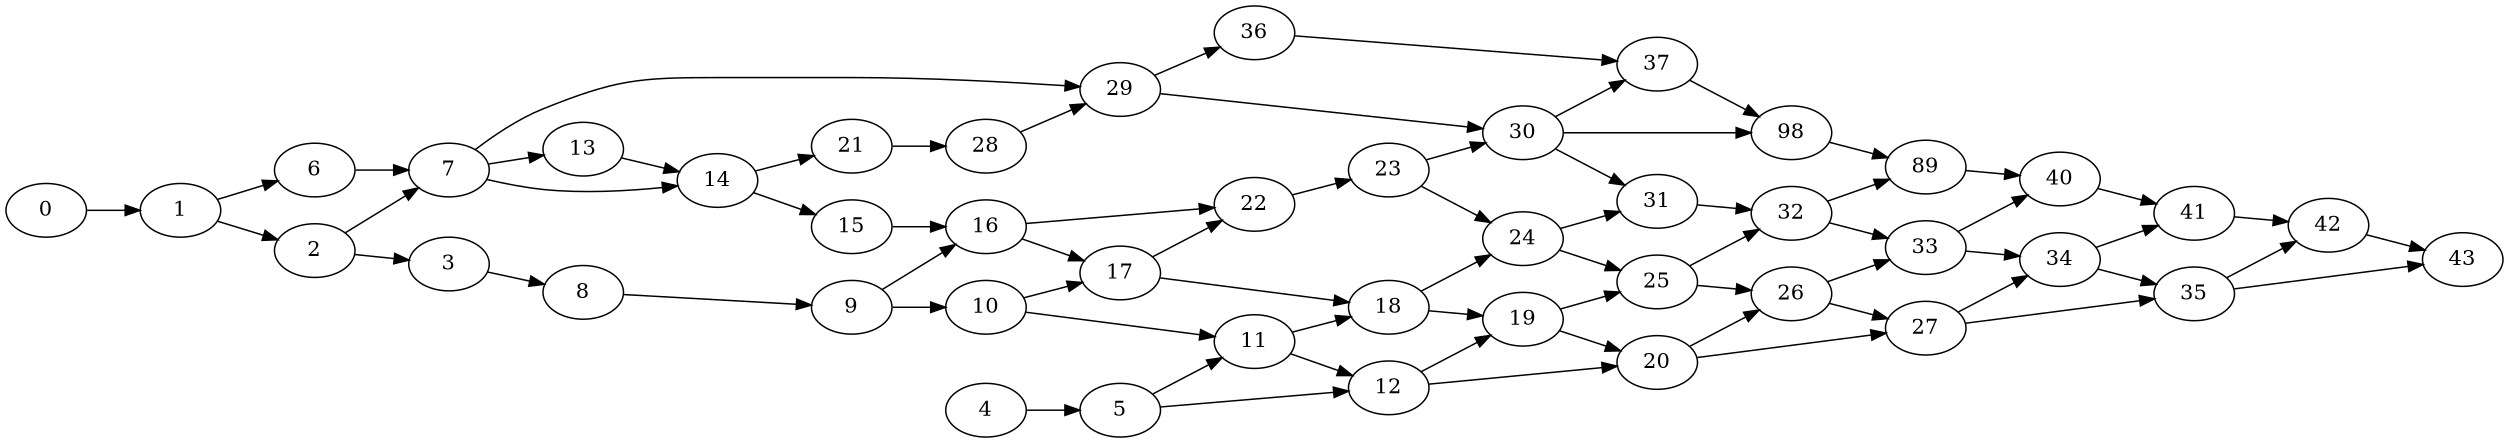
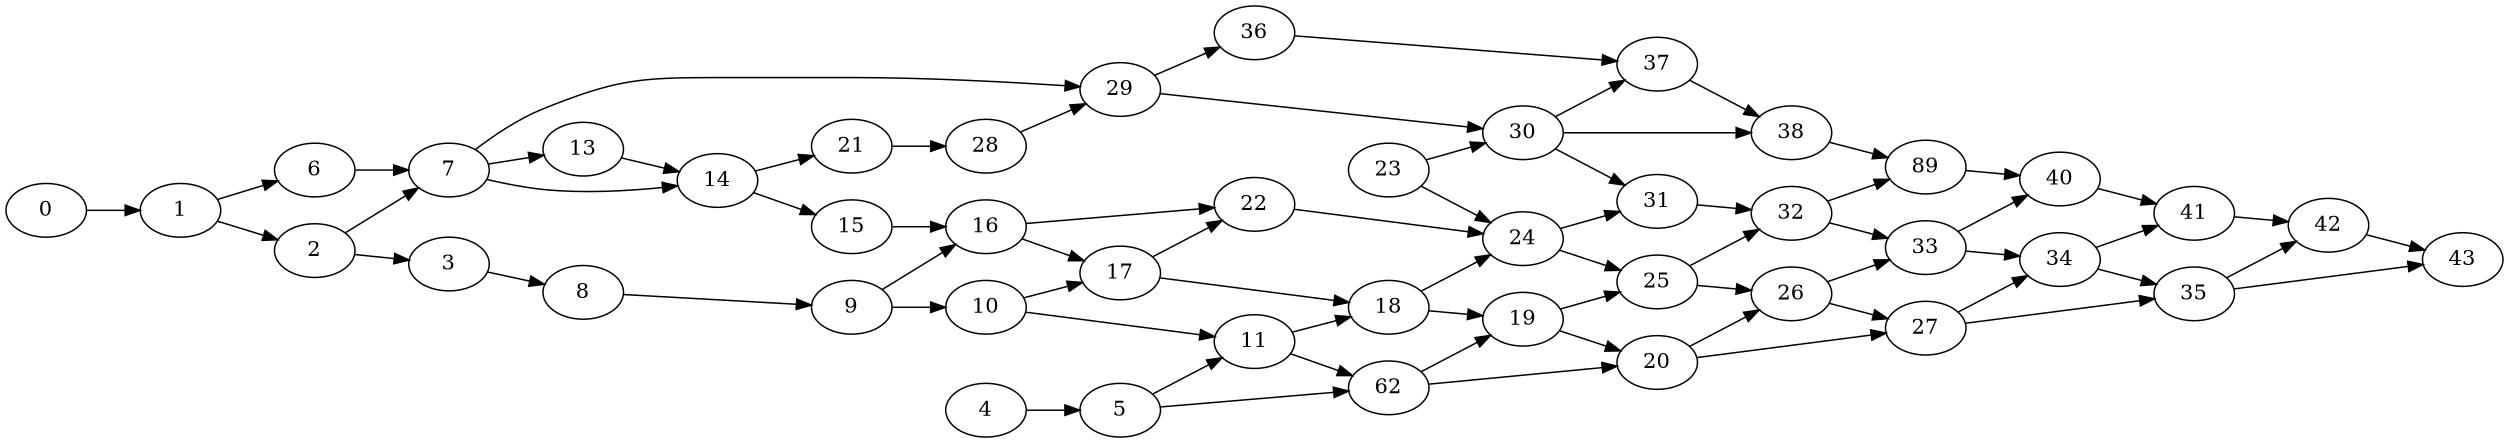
(1791, 133) -> (1791, 133)
(1314, 189) -> (1381, 221)
(1389, 388) -> (1389, 388)
